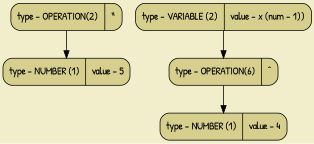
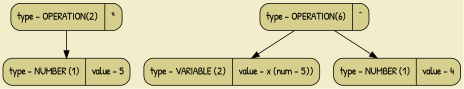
(268, 17) -> (276, 71)
(224, 41) -> (276, 42)
